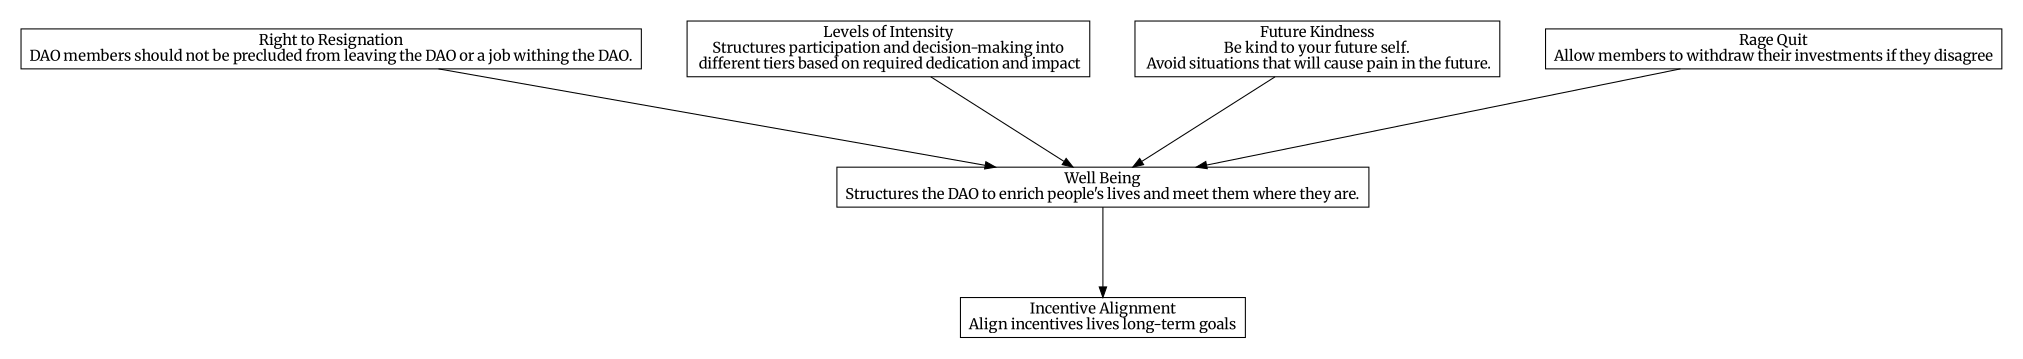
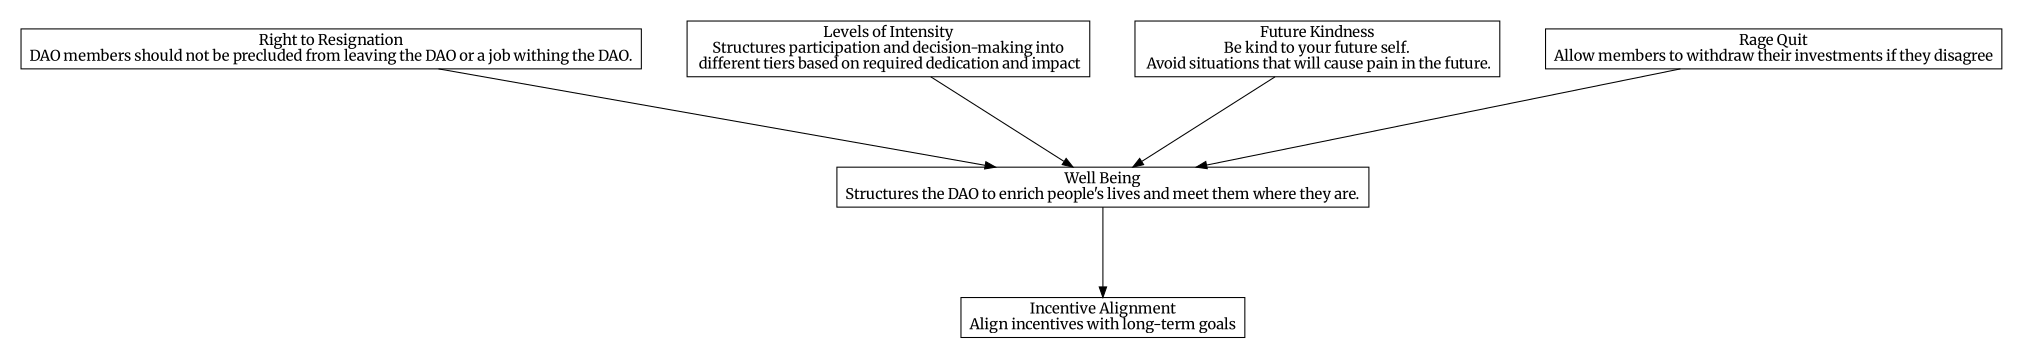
(1103, 318) -> (1103, 318)
